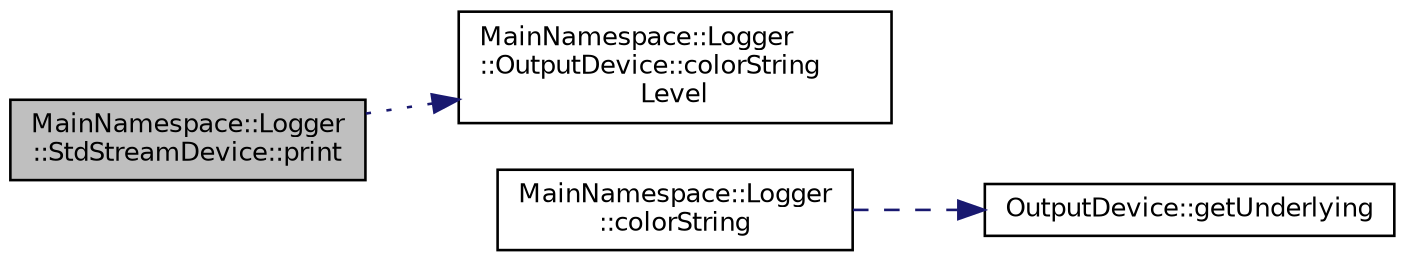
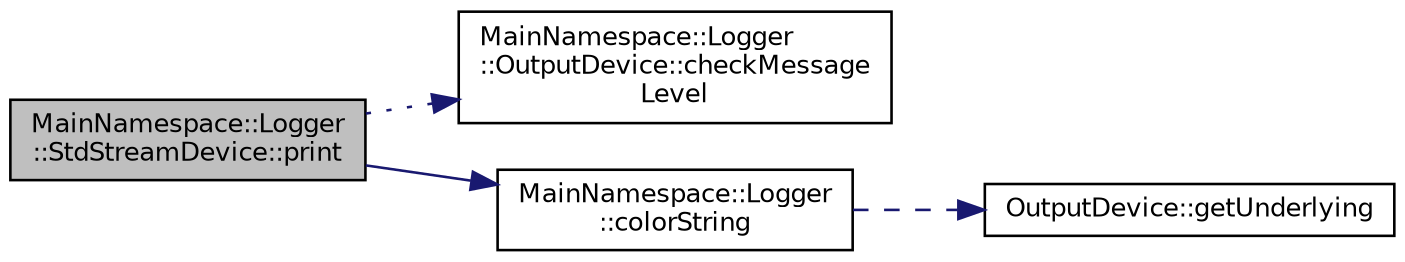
(675, 67) -> (675, 67)
none -> (418, 173)
